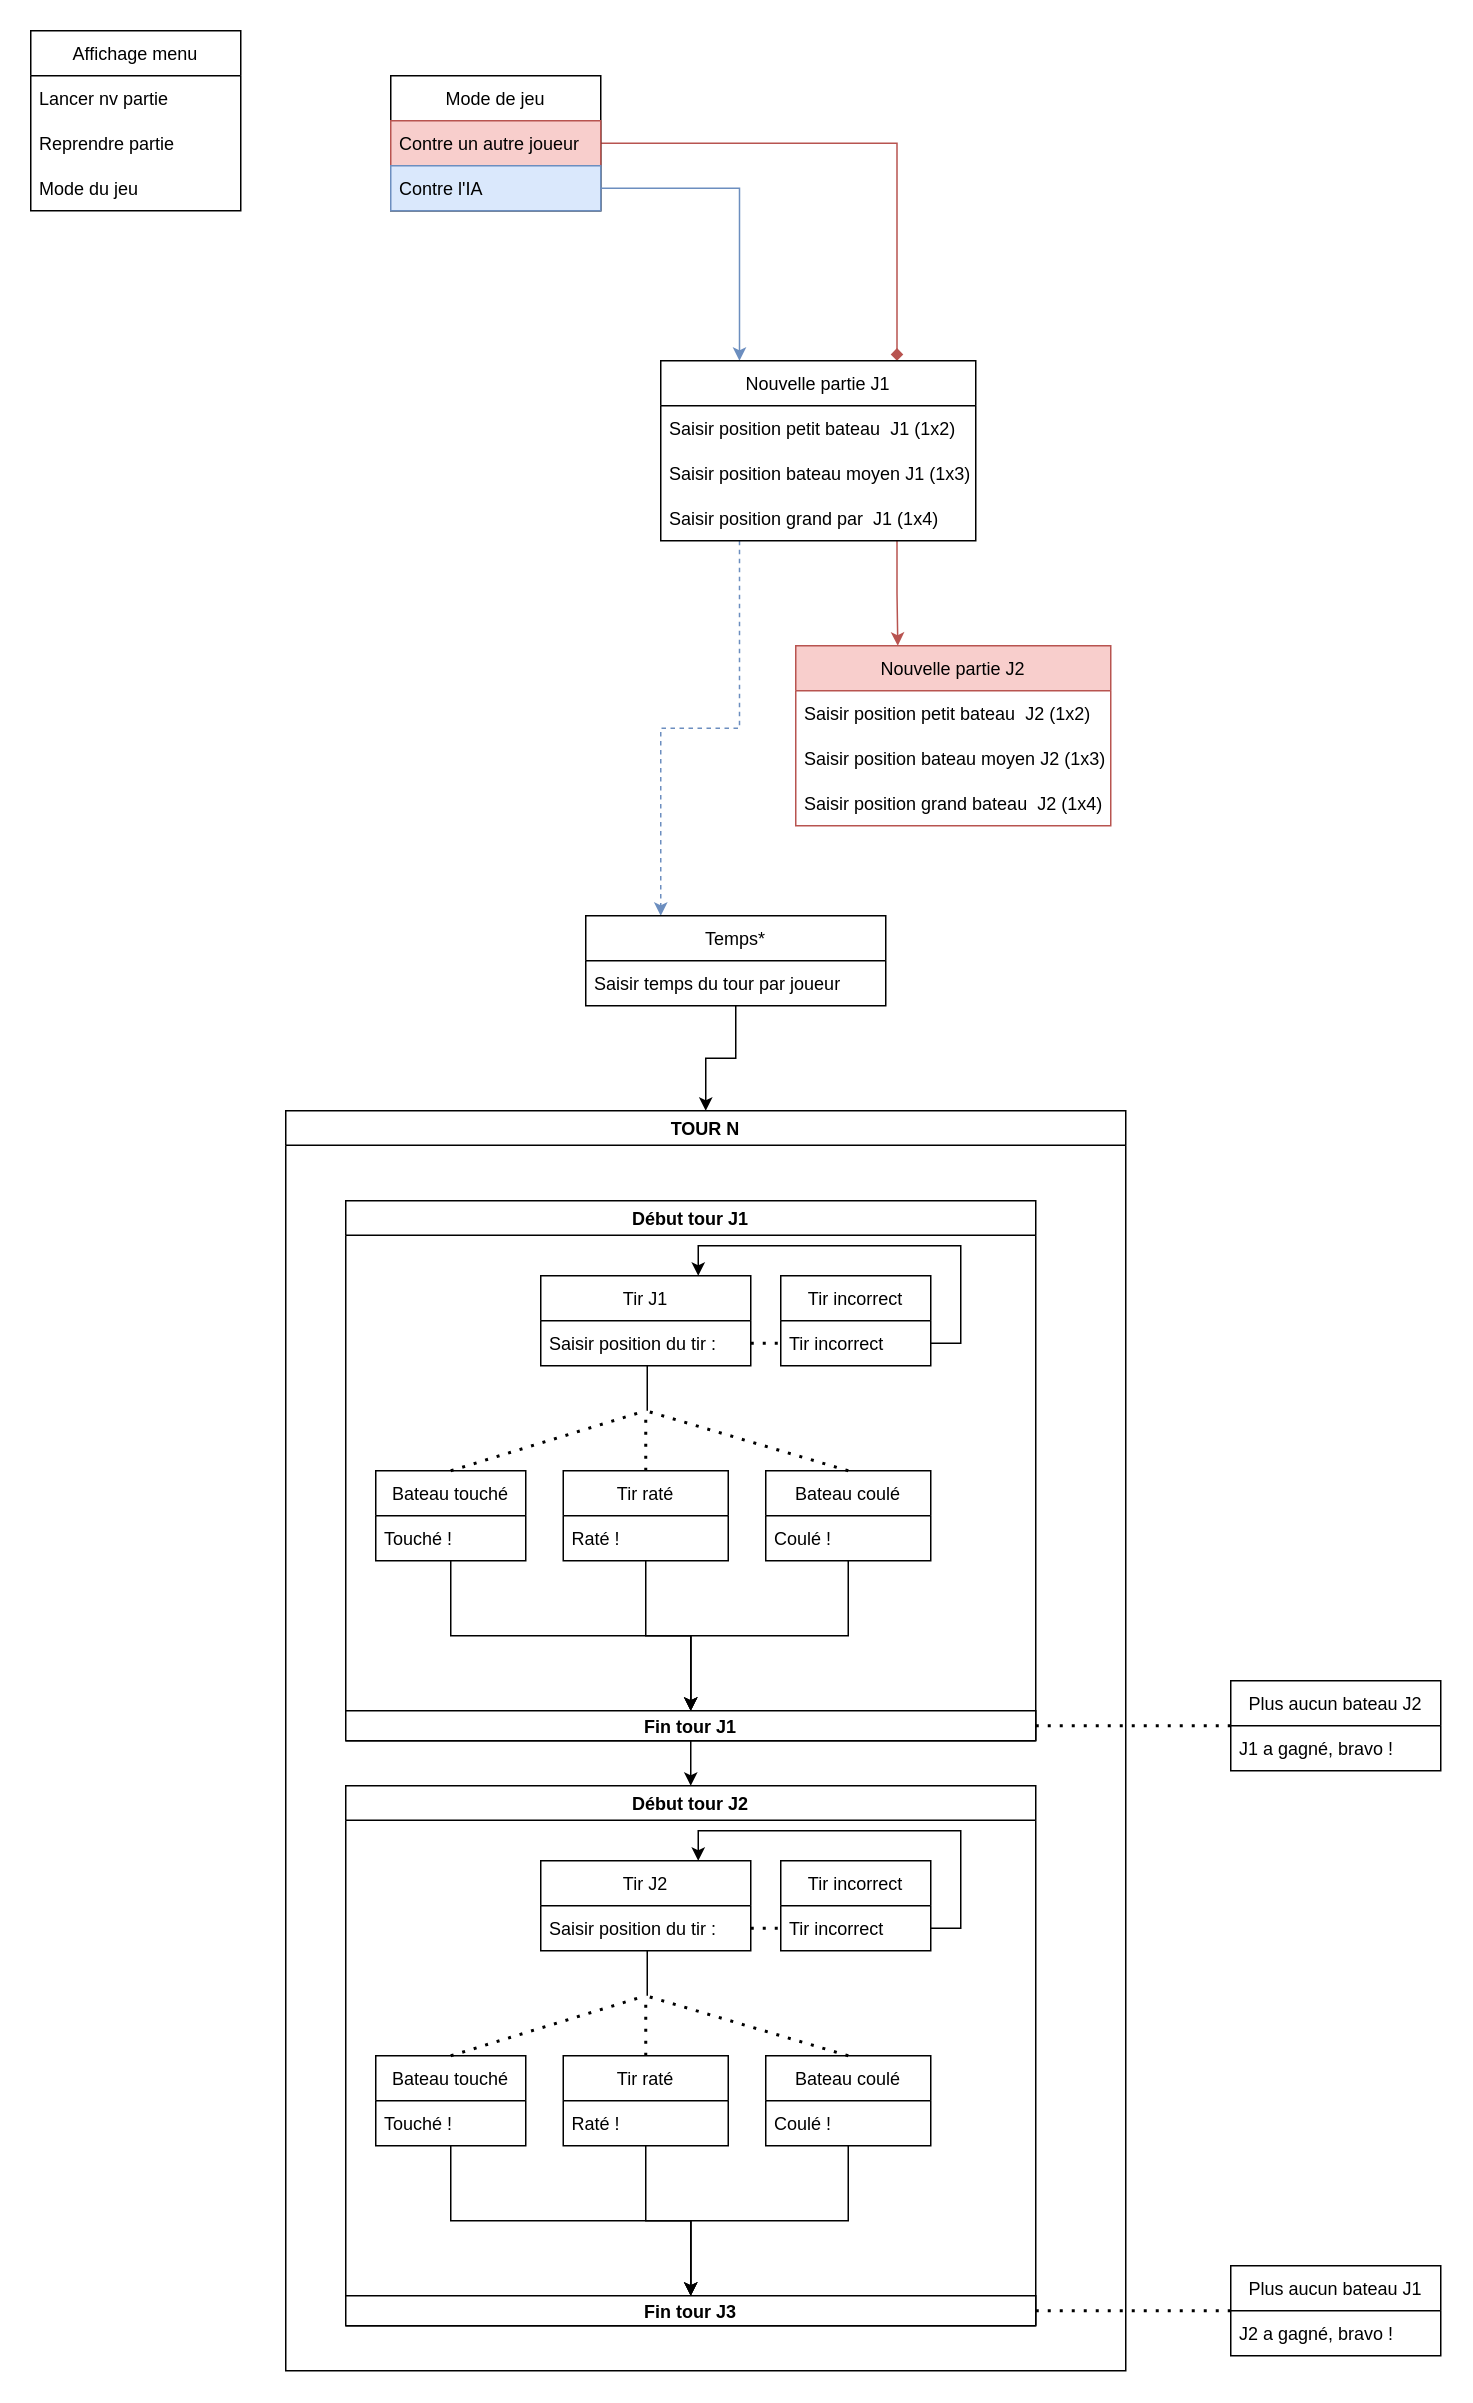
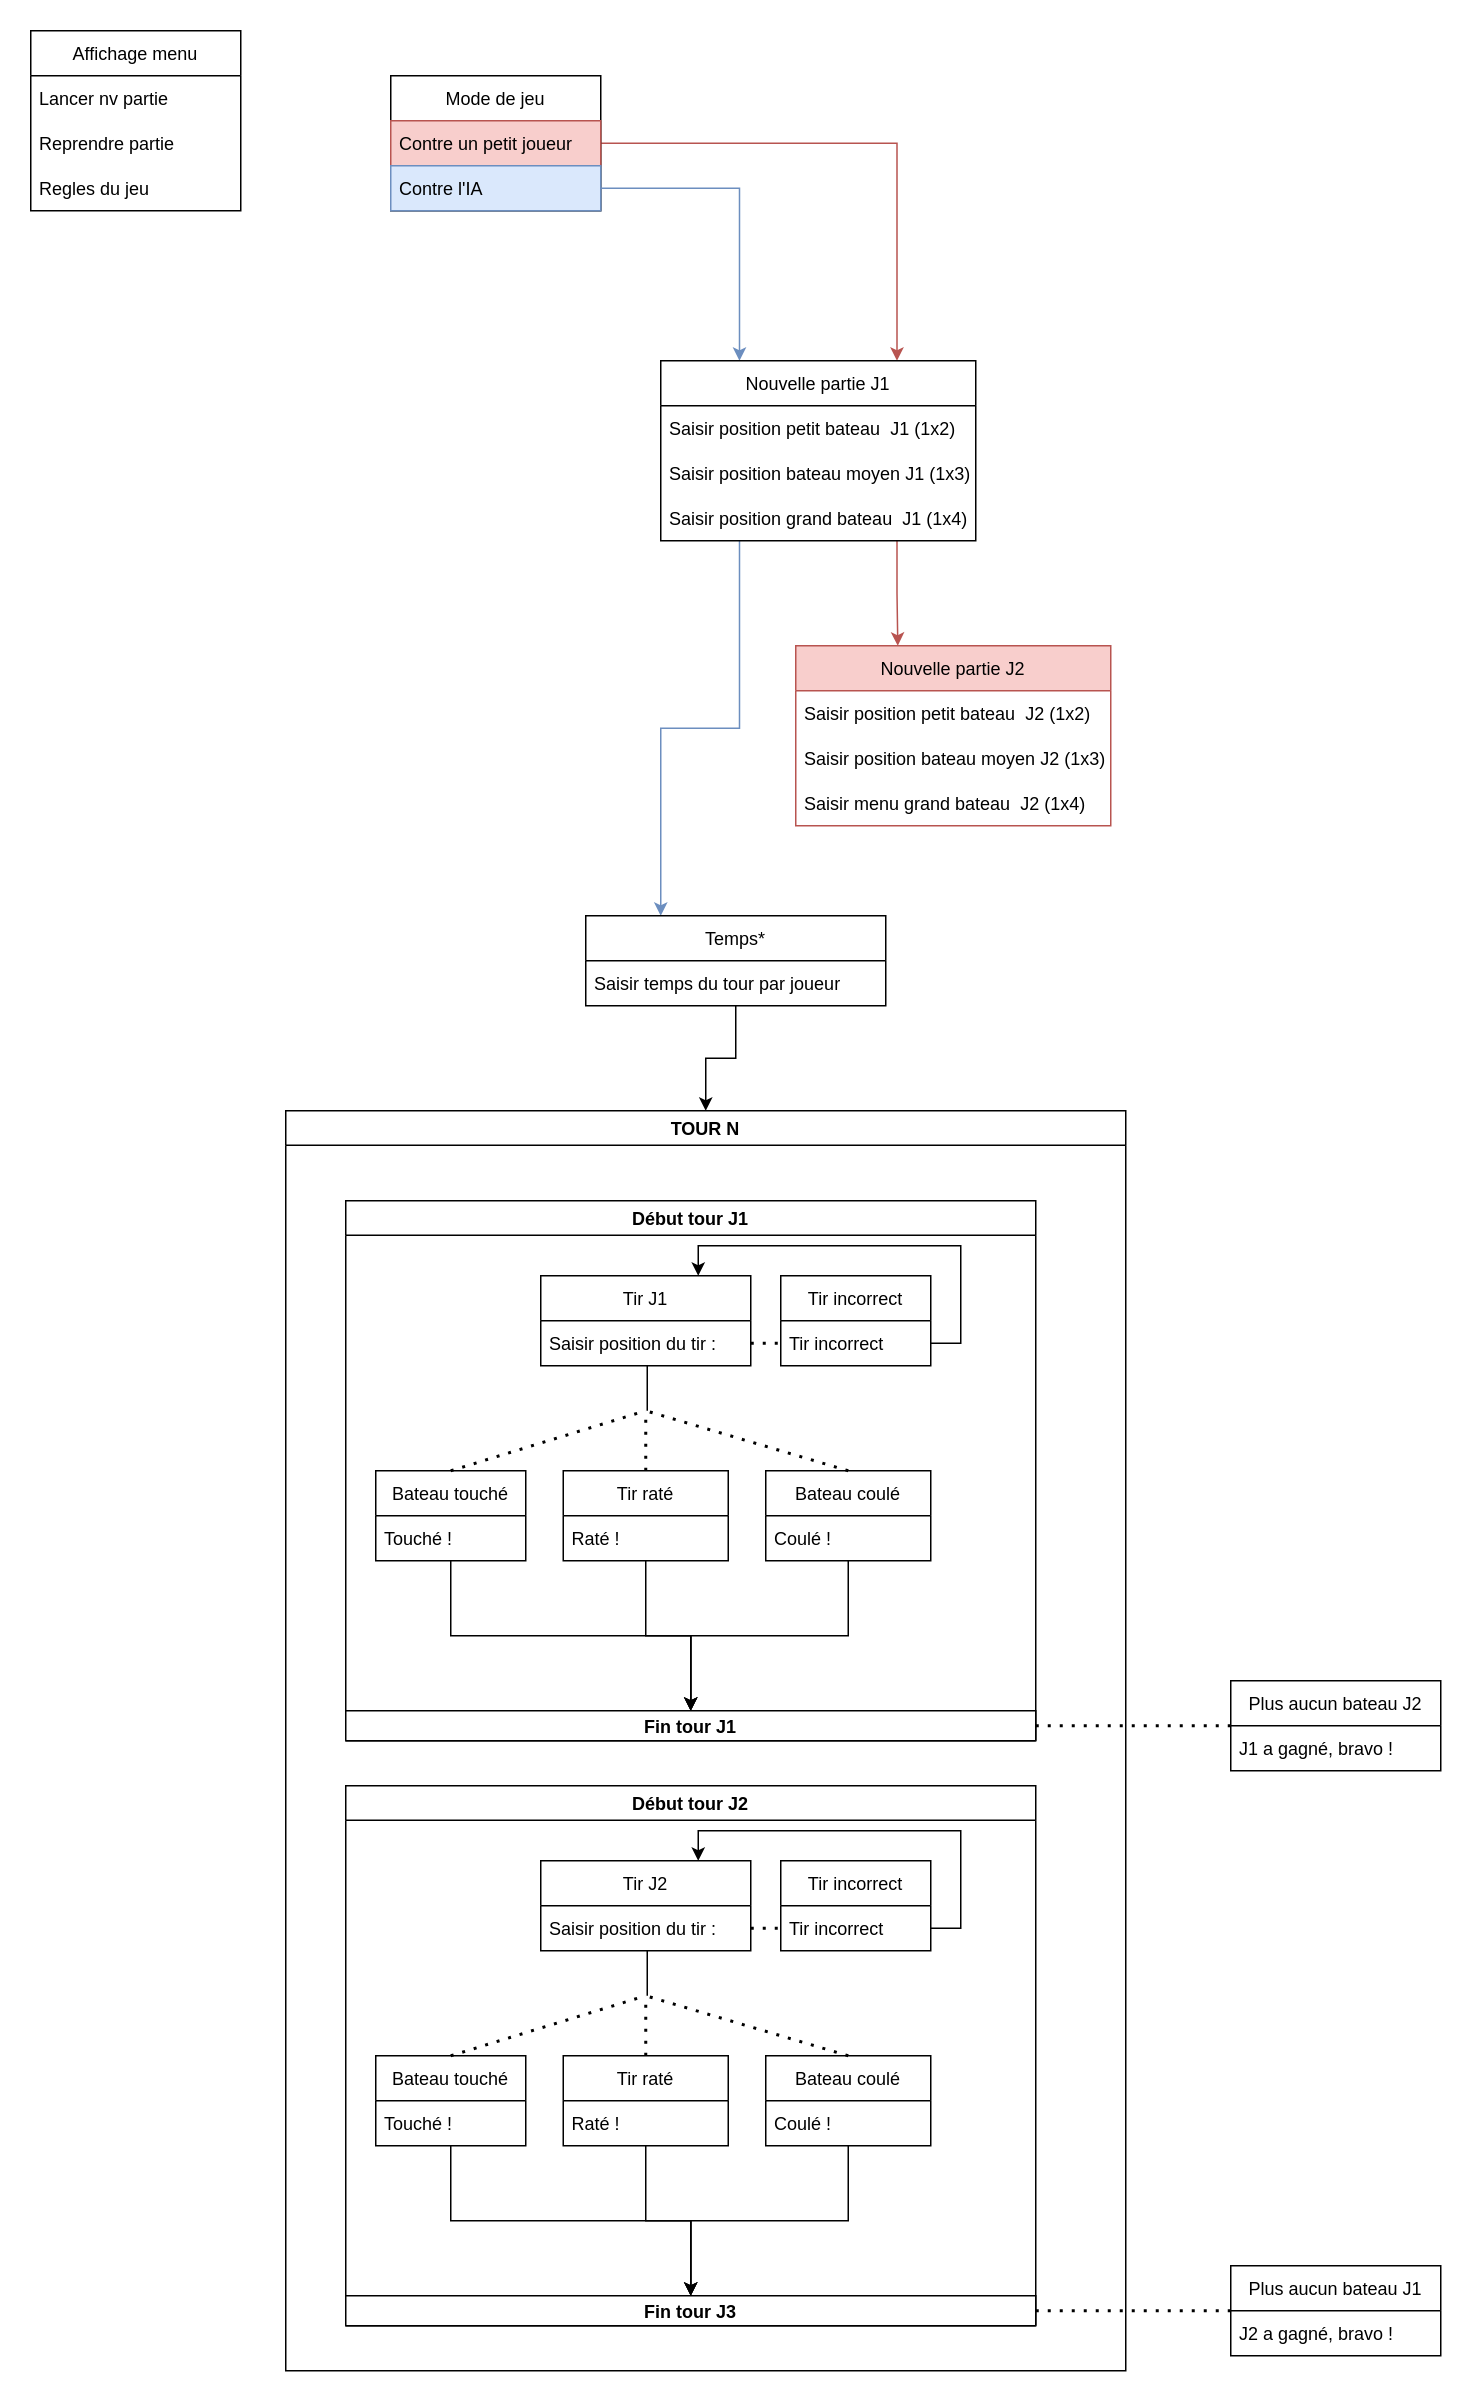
(503, 144) -> (501, 144)
(90, 189) -> (98, 189)
(897, 348) -> (897, 349)
(824, 519) -> (839, 519)
(705, 728) -> (705, 728)
(974, 804) -> (959, 804)
(691, 1759) -> none
